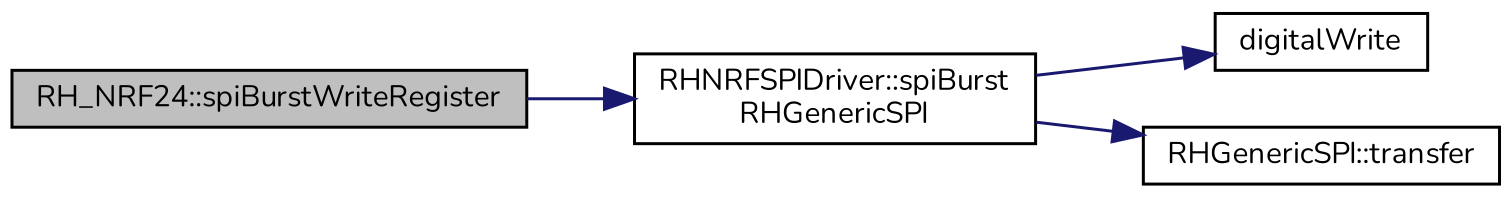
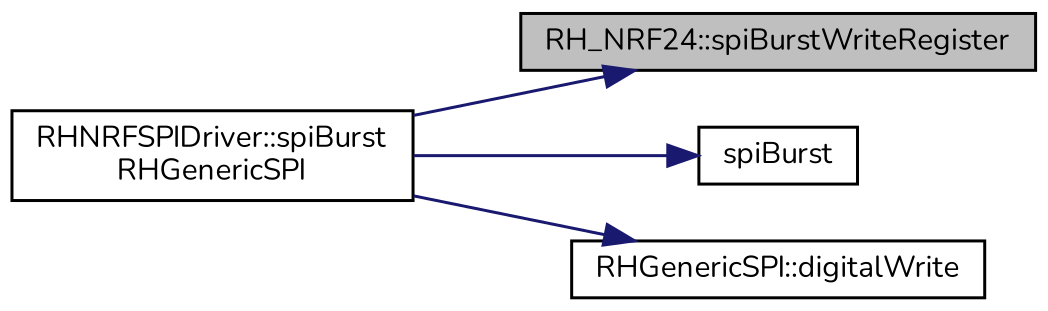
(1321, 42) -> (778, 156)
(565, 99) -> (509, 96)
(1321, 156) -> (778, 269)
